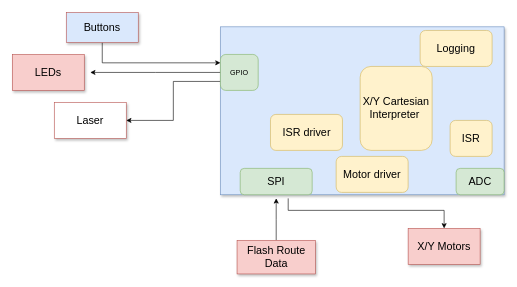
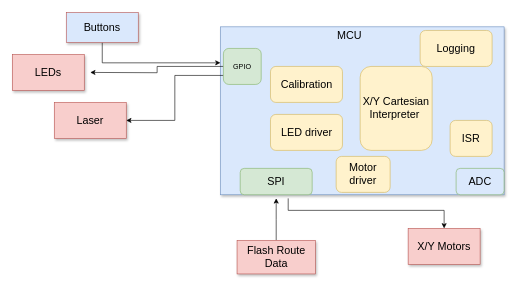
none -> (350, 36)
(239, 72) -> (242, 66)
none -> (307, 84)
(90, 120) -> (90, 120)
(307, 132) -> (307, 132)
(372, 174) -> (363, 174)
(480, 182) -> (480, 182)
